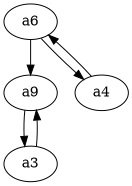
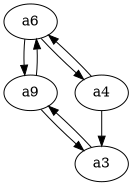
none -> (37, 62)
none -> (102, 124)
